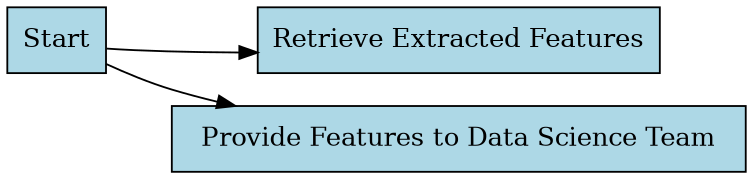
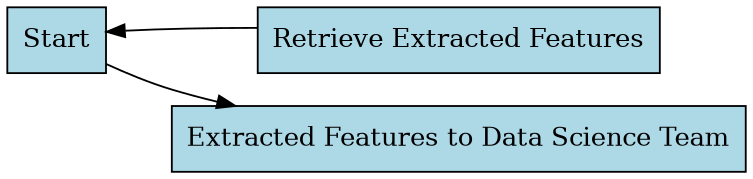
(173, 51) -> (191, 29)
(459, 139) -> (459, 139)
